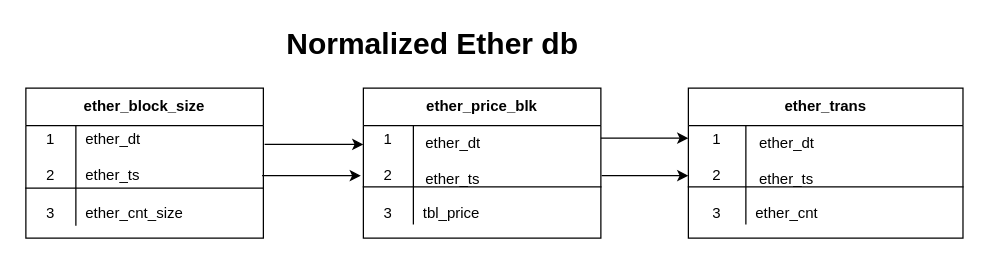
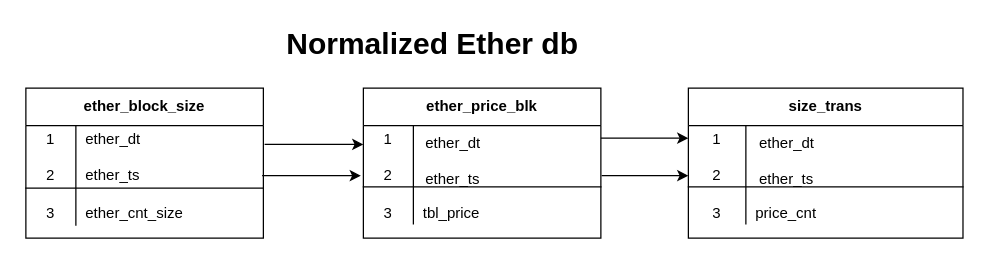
(826, 107) -> (826, 107)
(793, 213) -> (791, 213)
